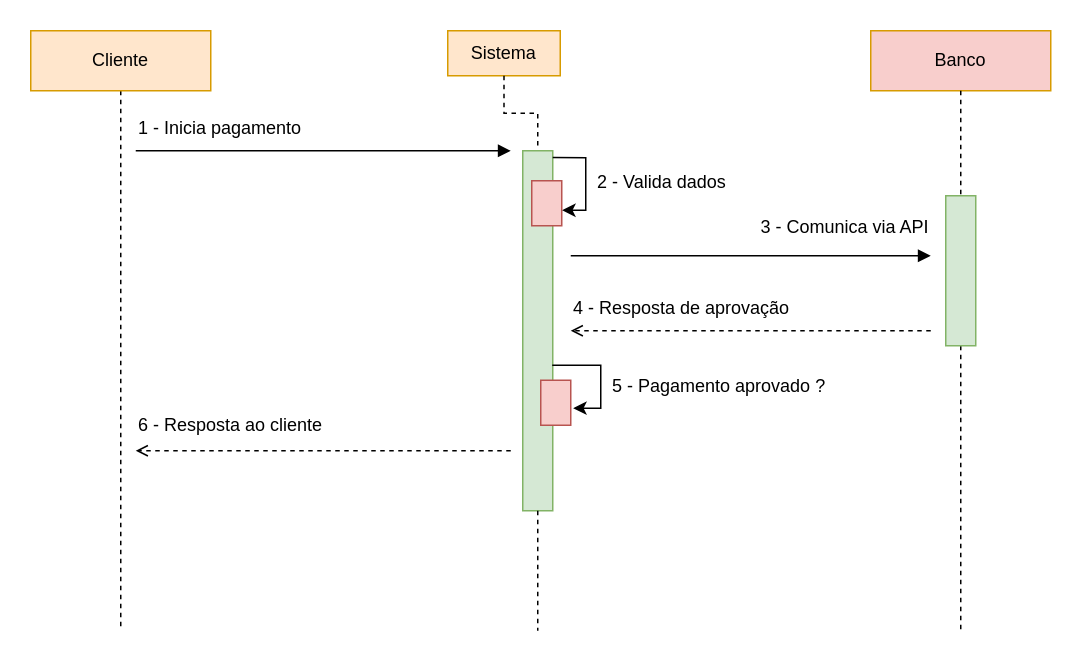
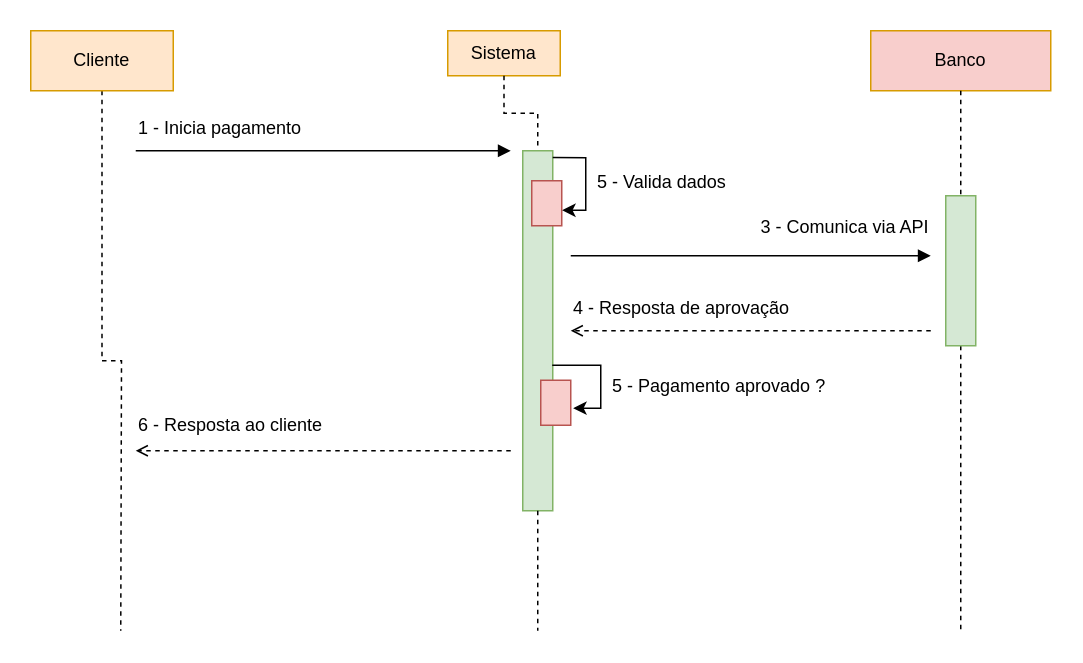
(121, 61) -> (102, 61)
(667, 182) -> (667, 182)
